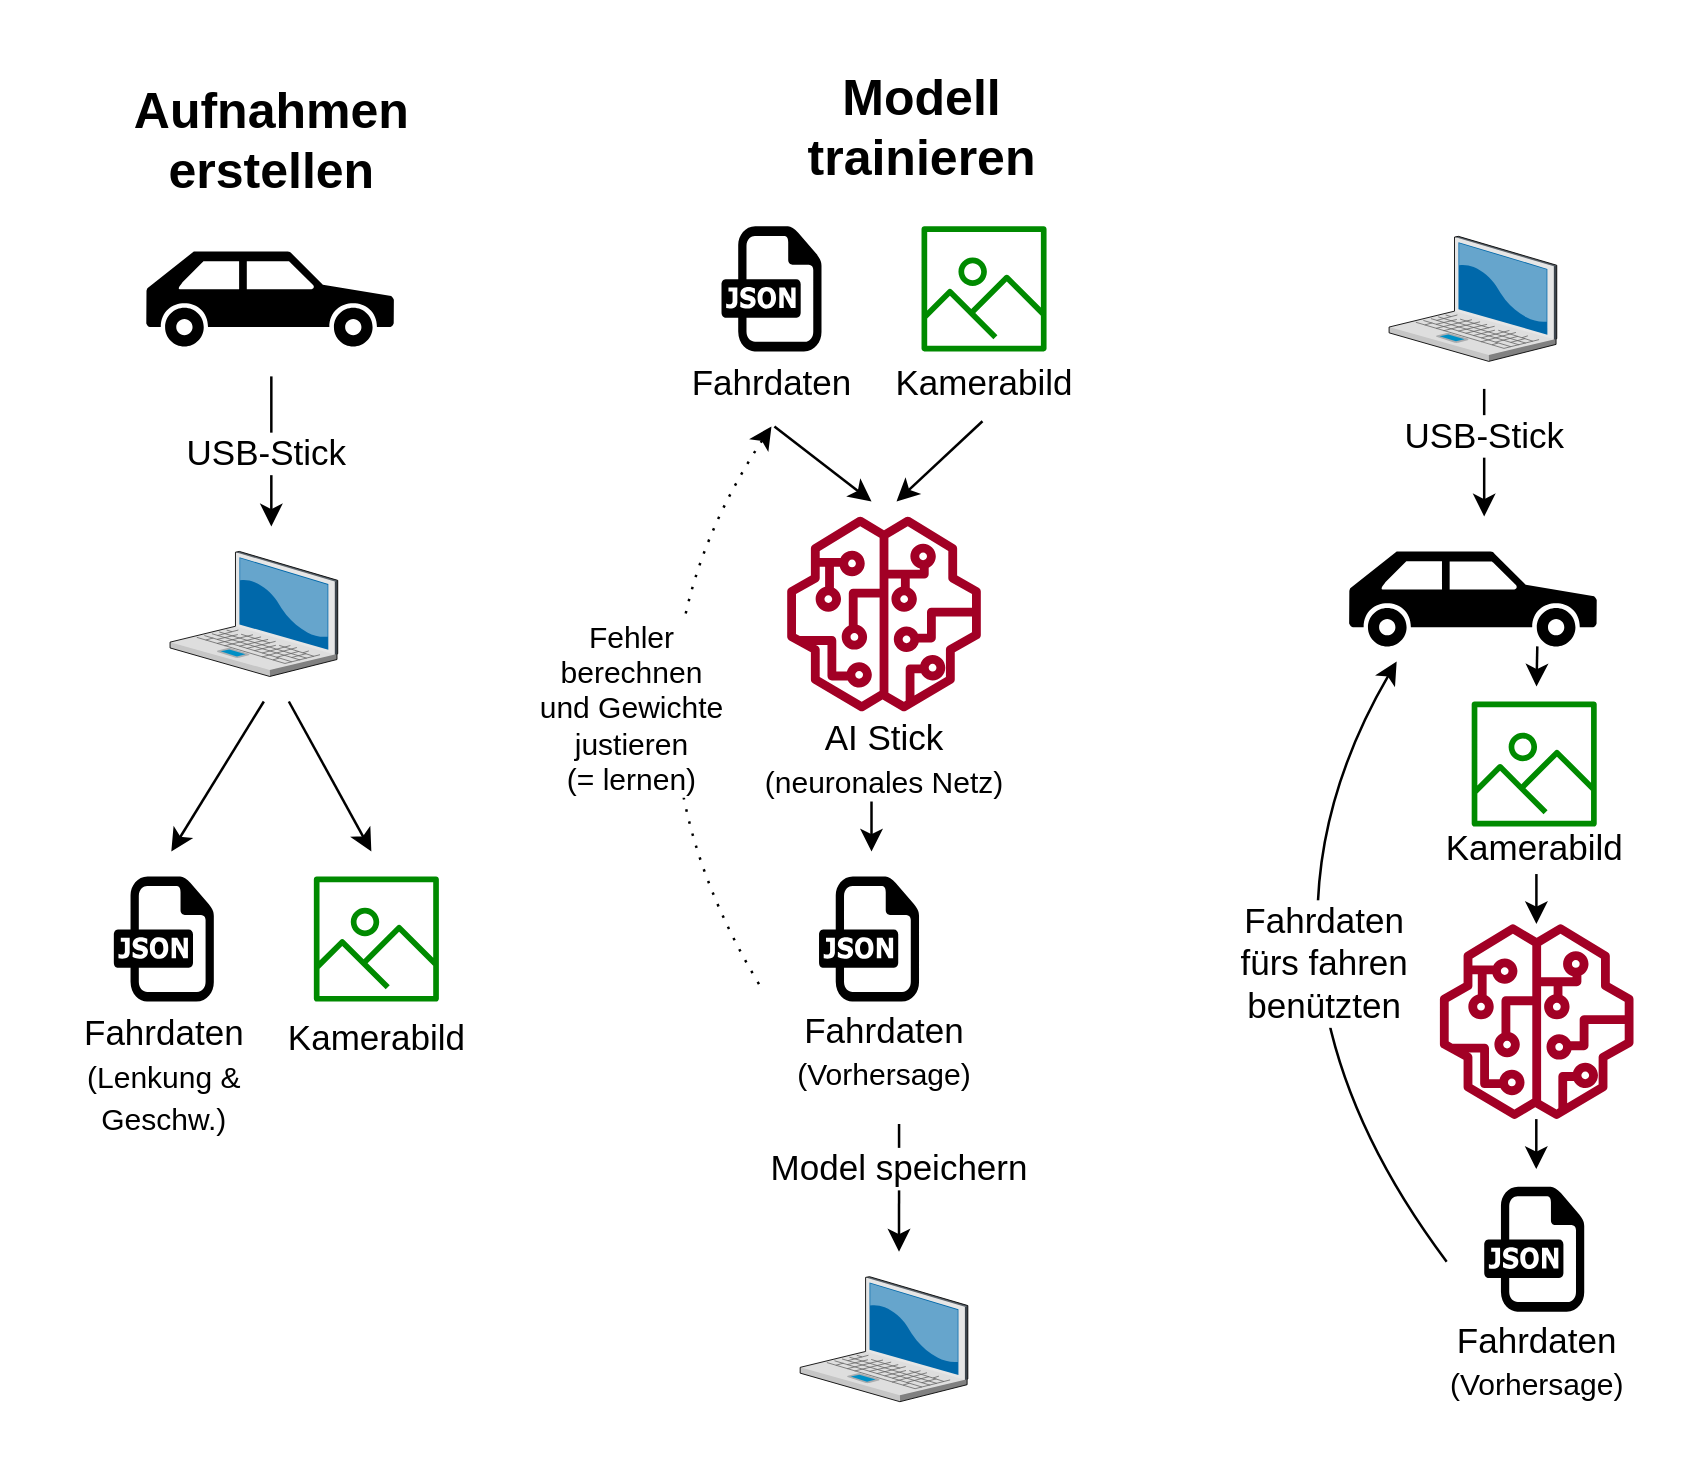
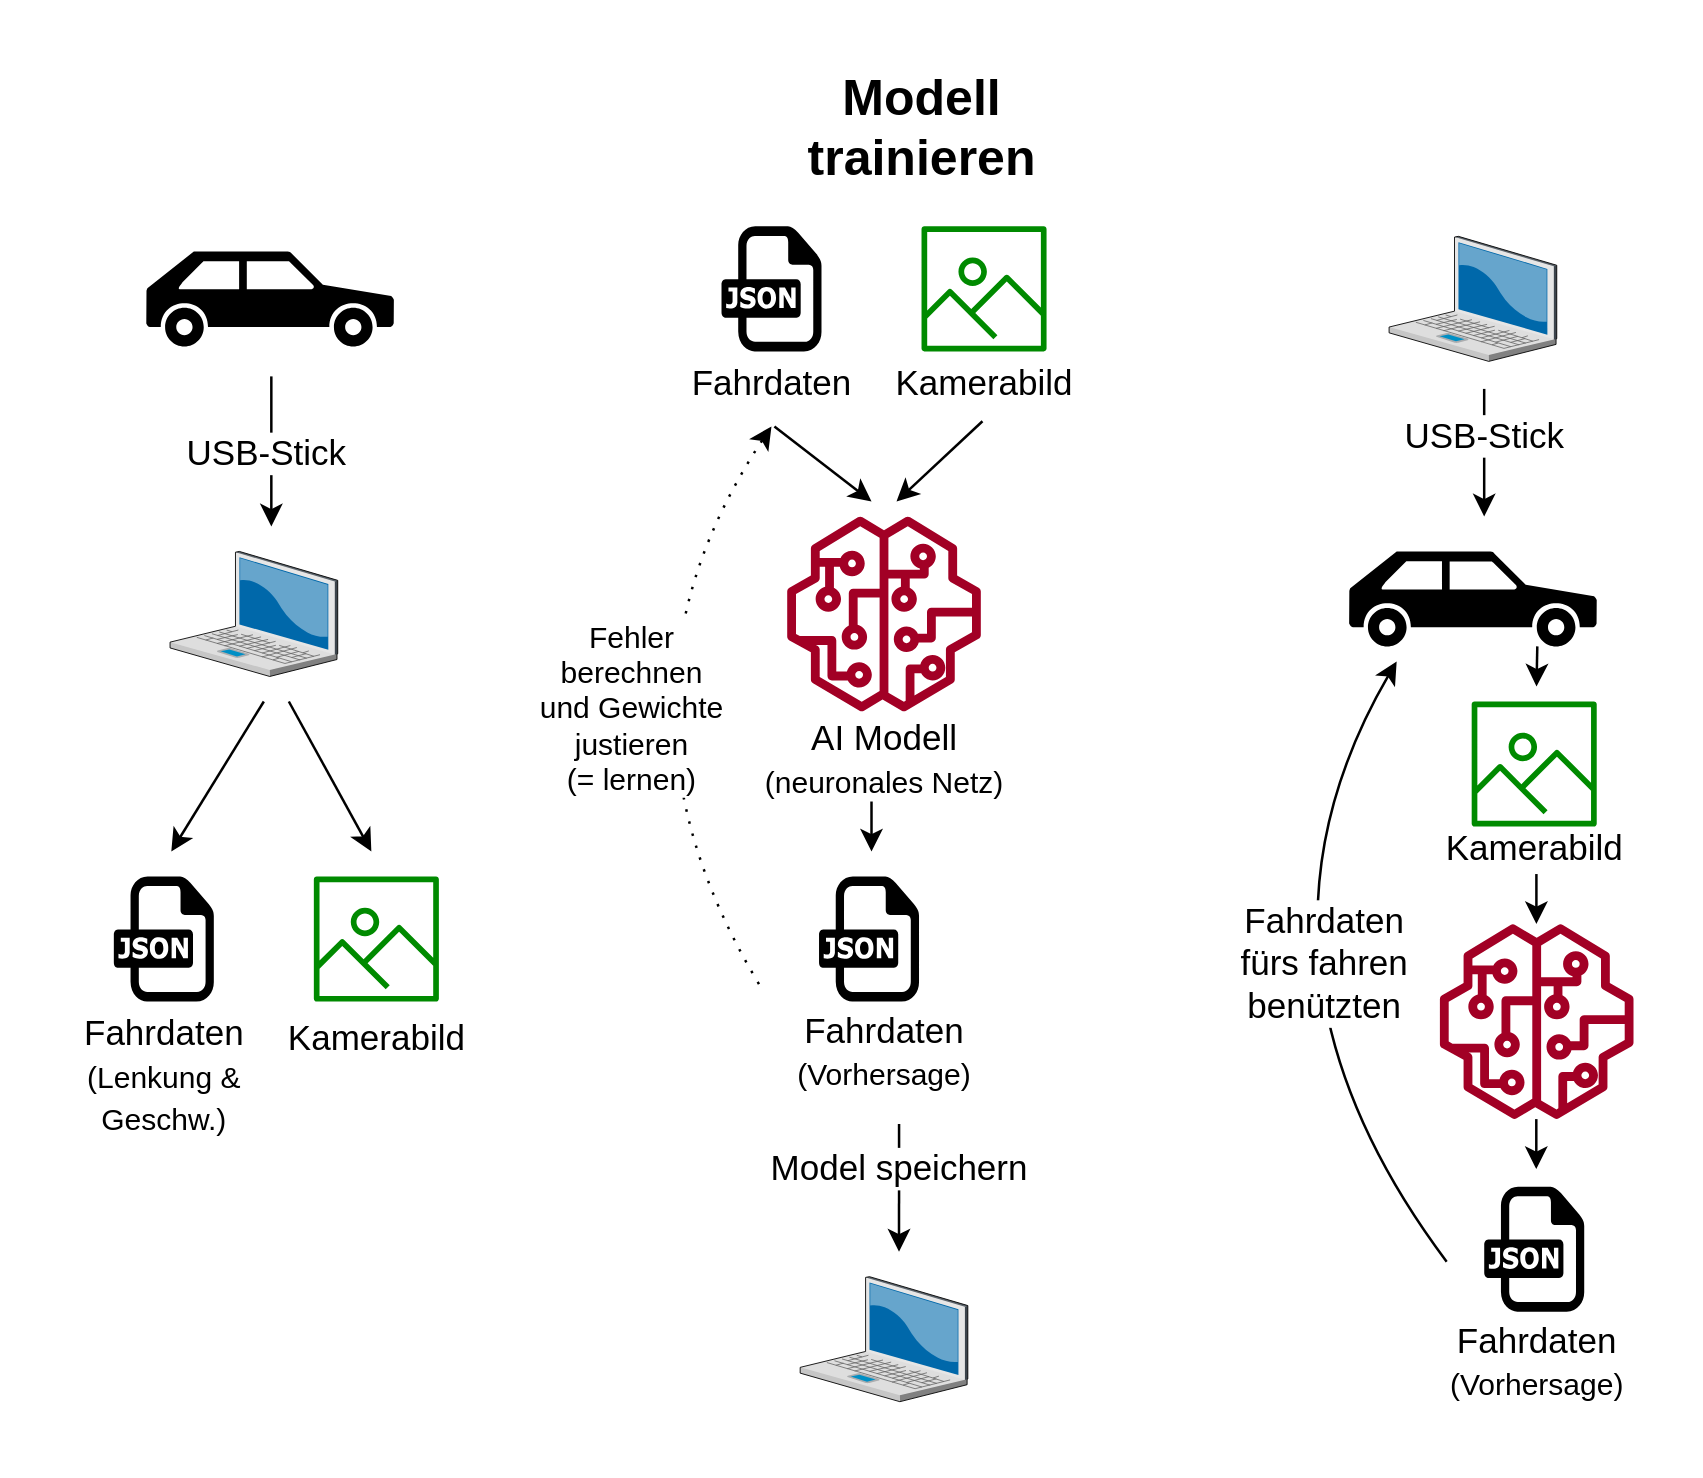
(270, 139) -> none
(885, 759) -> (885, 759)
